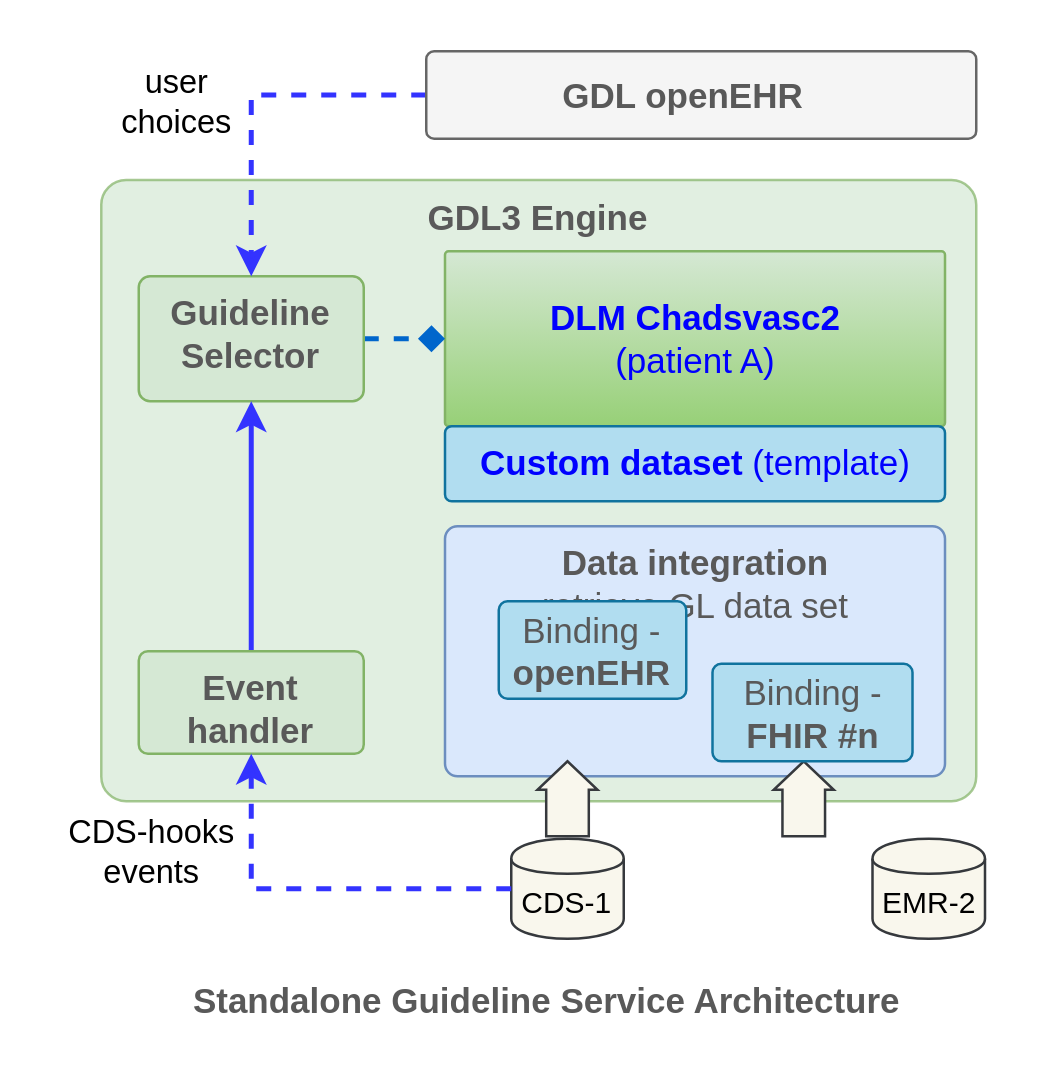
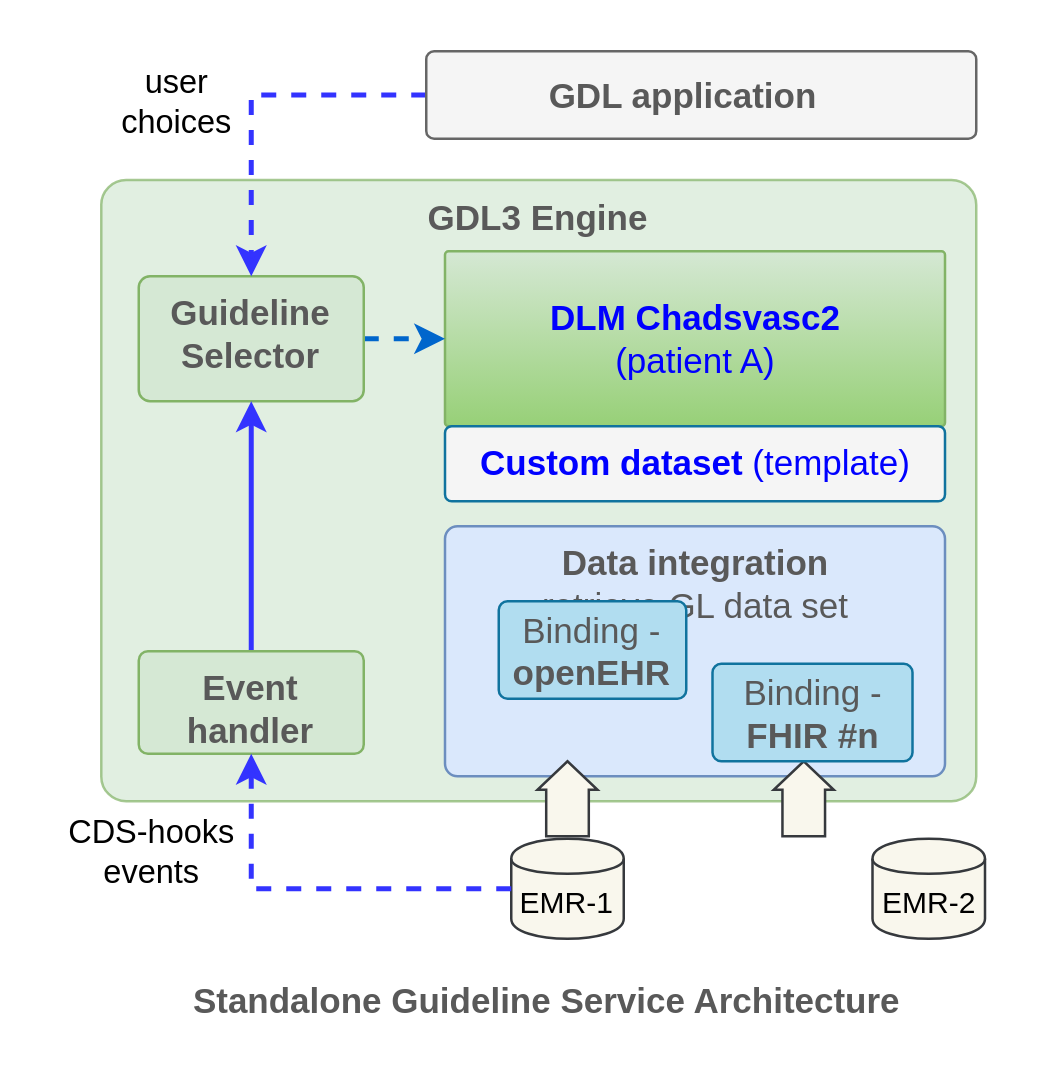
(684, 96) -> (684, 96)
(418, 339) -> (419, 339)
(695, 464) -> (695, 464)
(568, 904) -> (568, 904)
